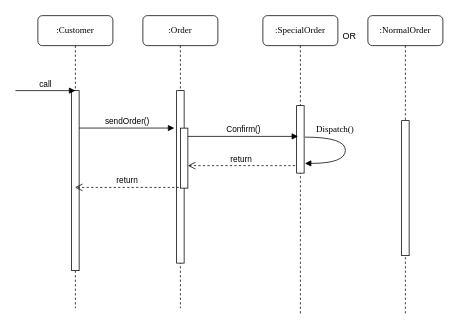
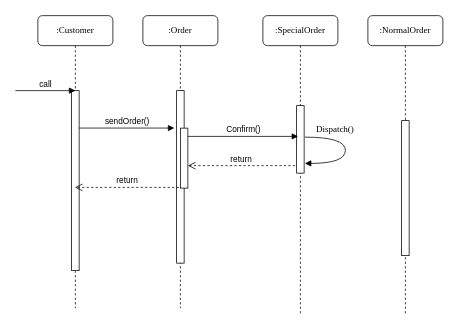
(349, 36) -> none
